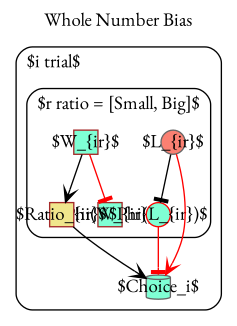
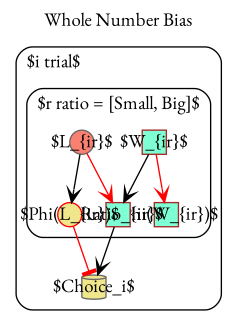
(97, 175) -> (159, 172)
(166, 175) -> (77, 172)
(185, 209) -> (97, 172)
(62, 215) -> (118, 215)
(158, 215) -> (70, 215)
(158, 287) -> (94, 287)
